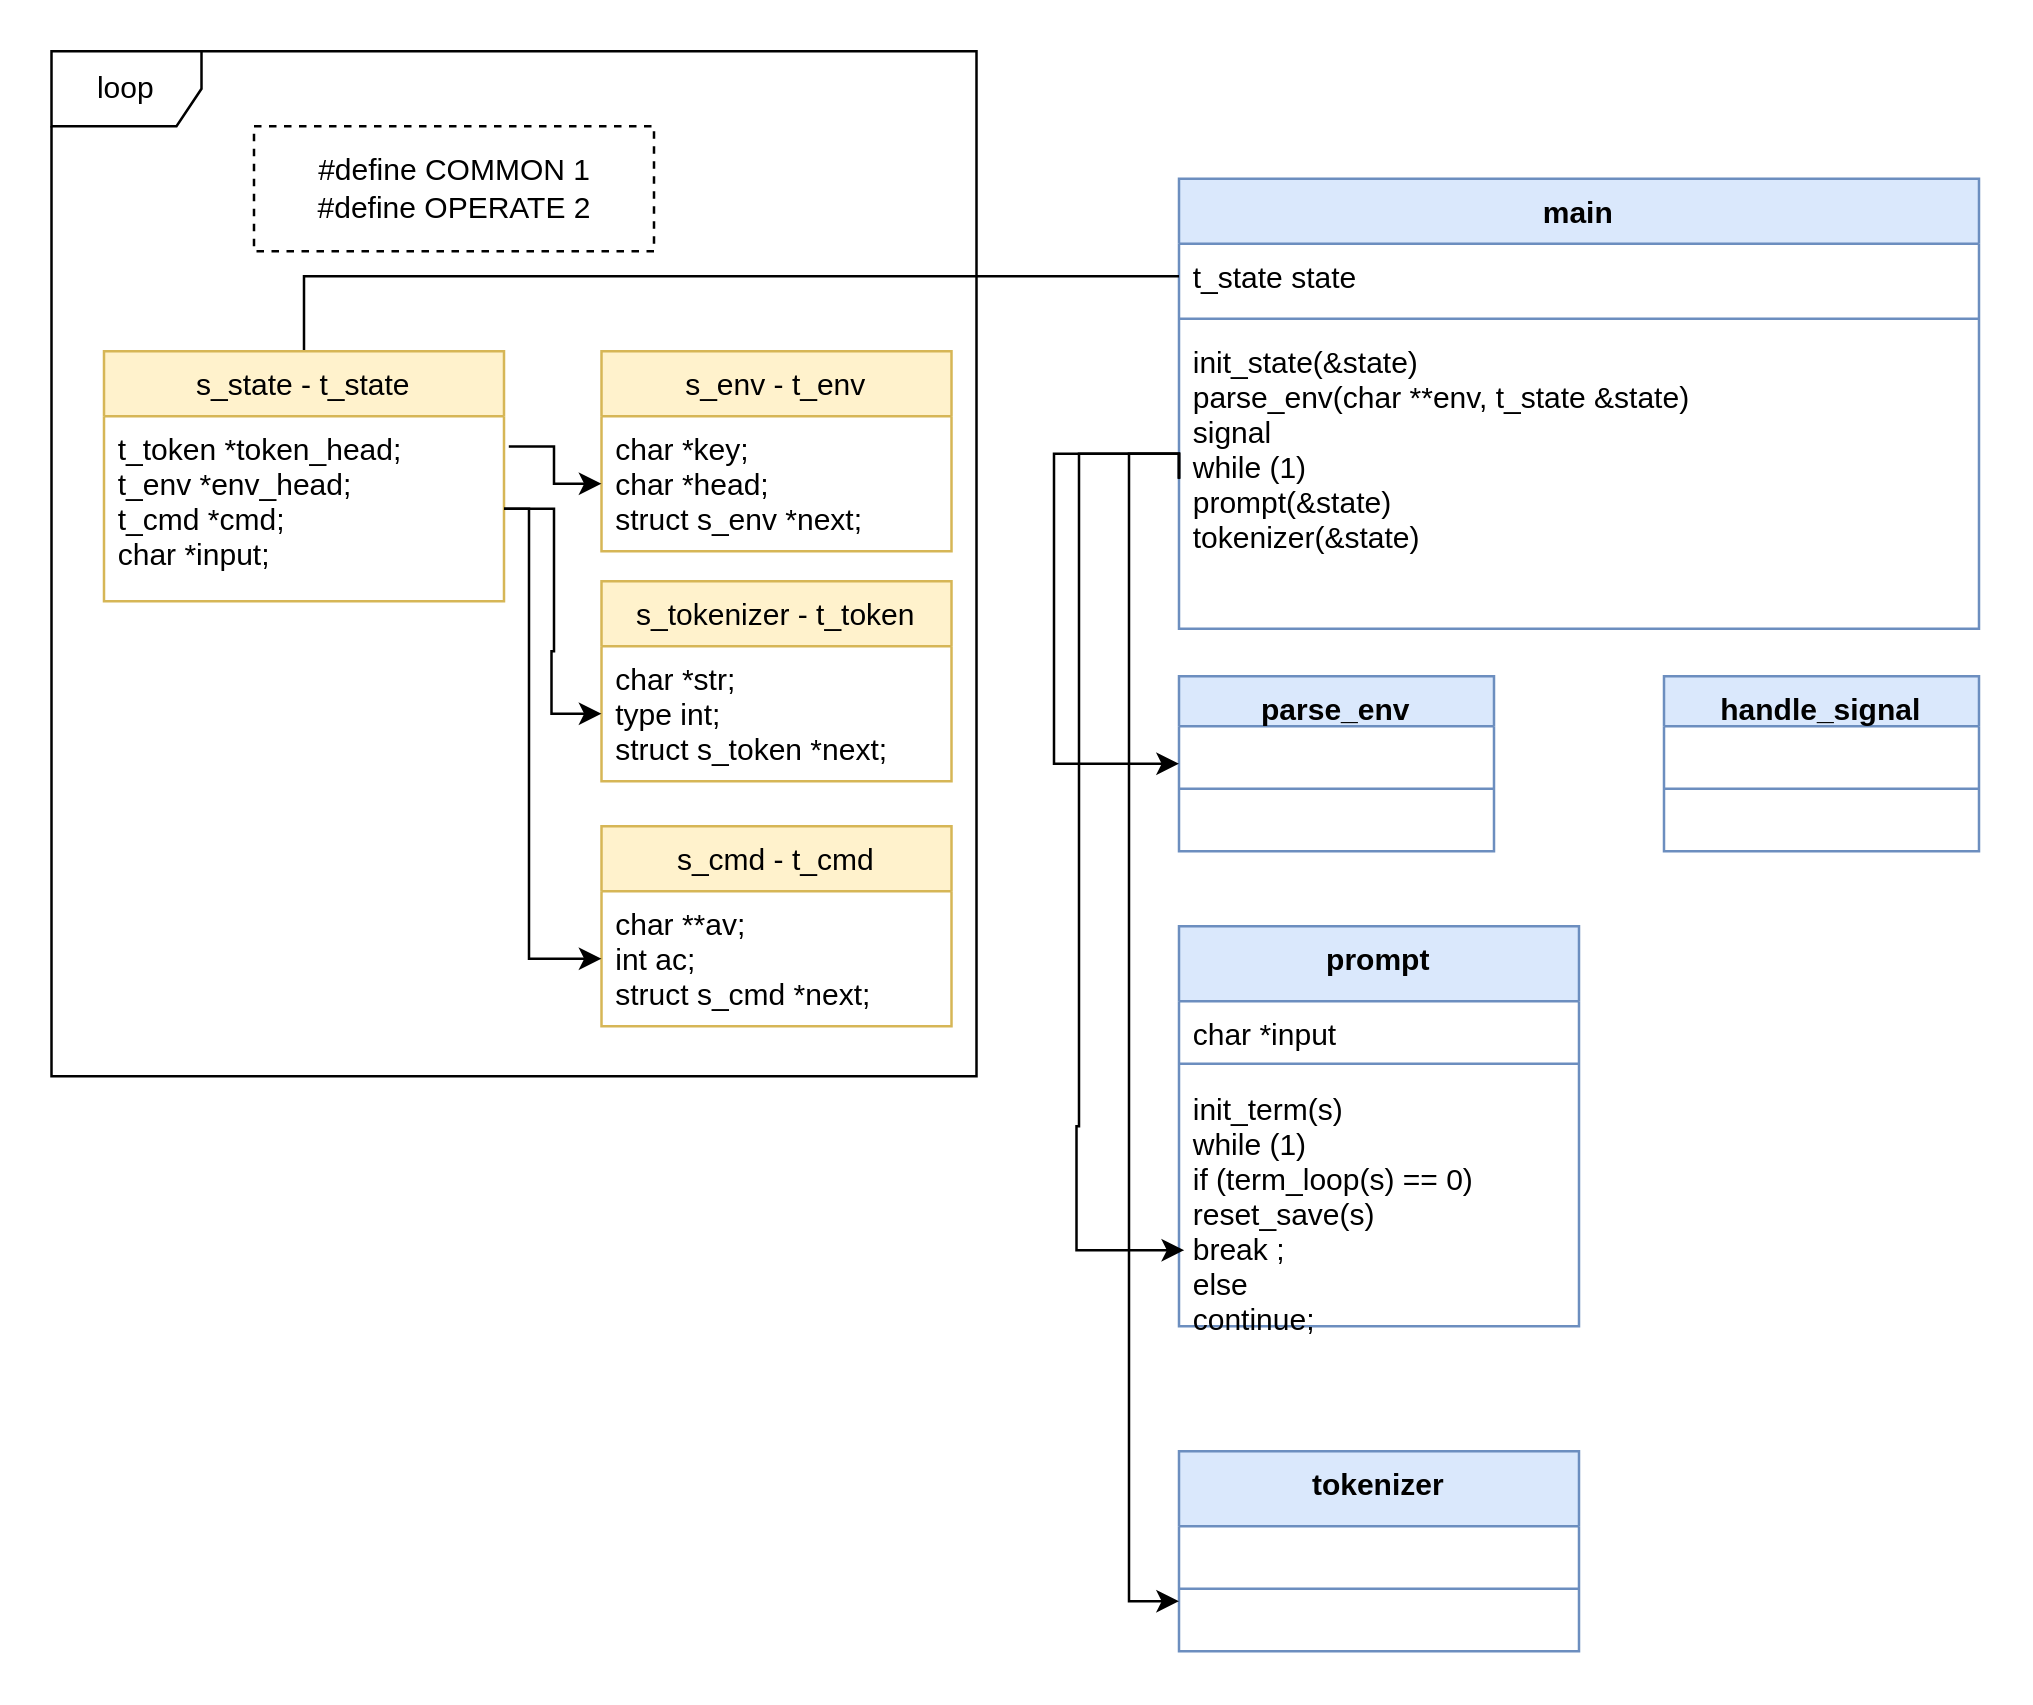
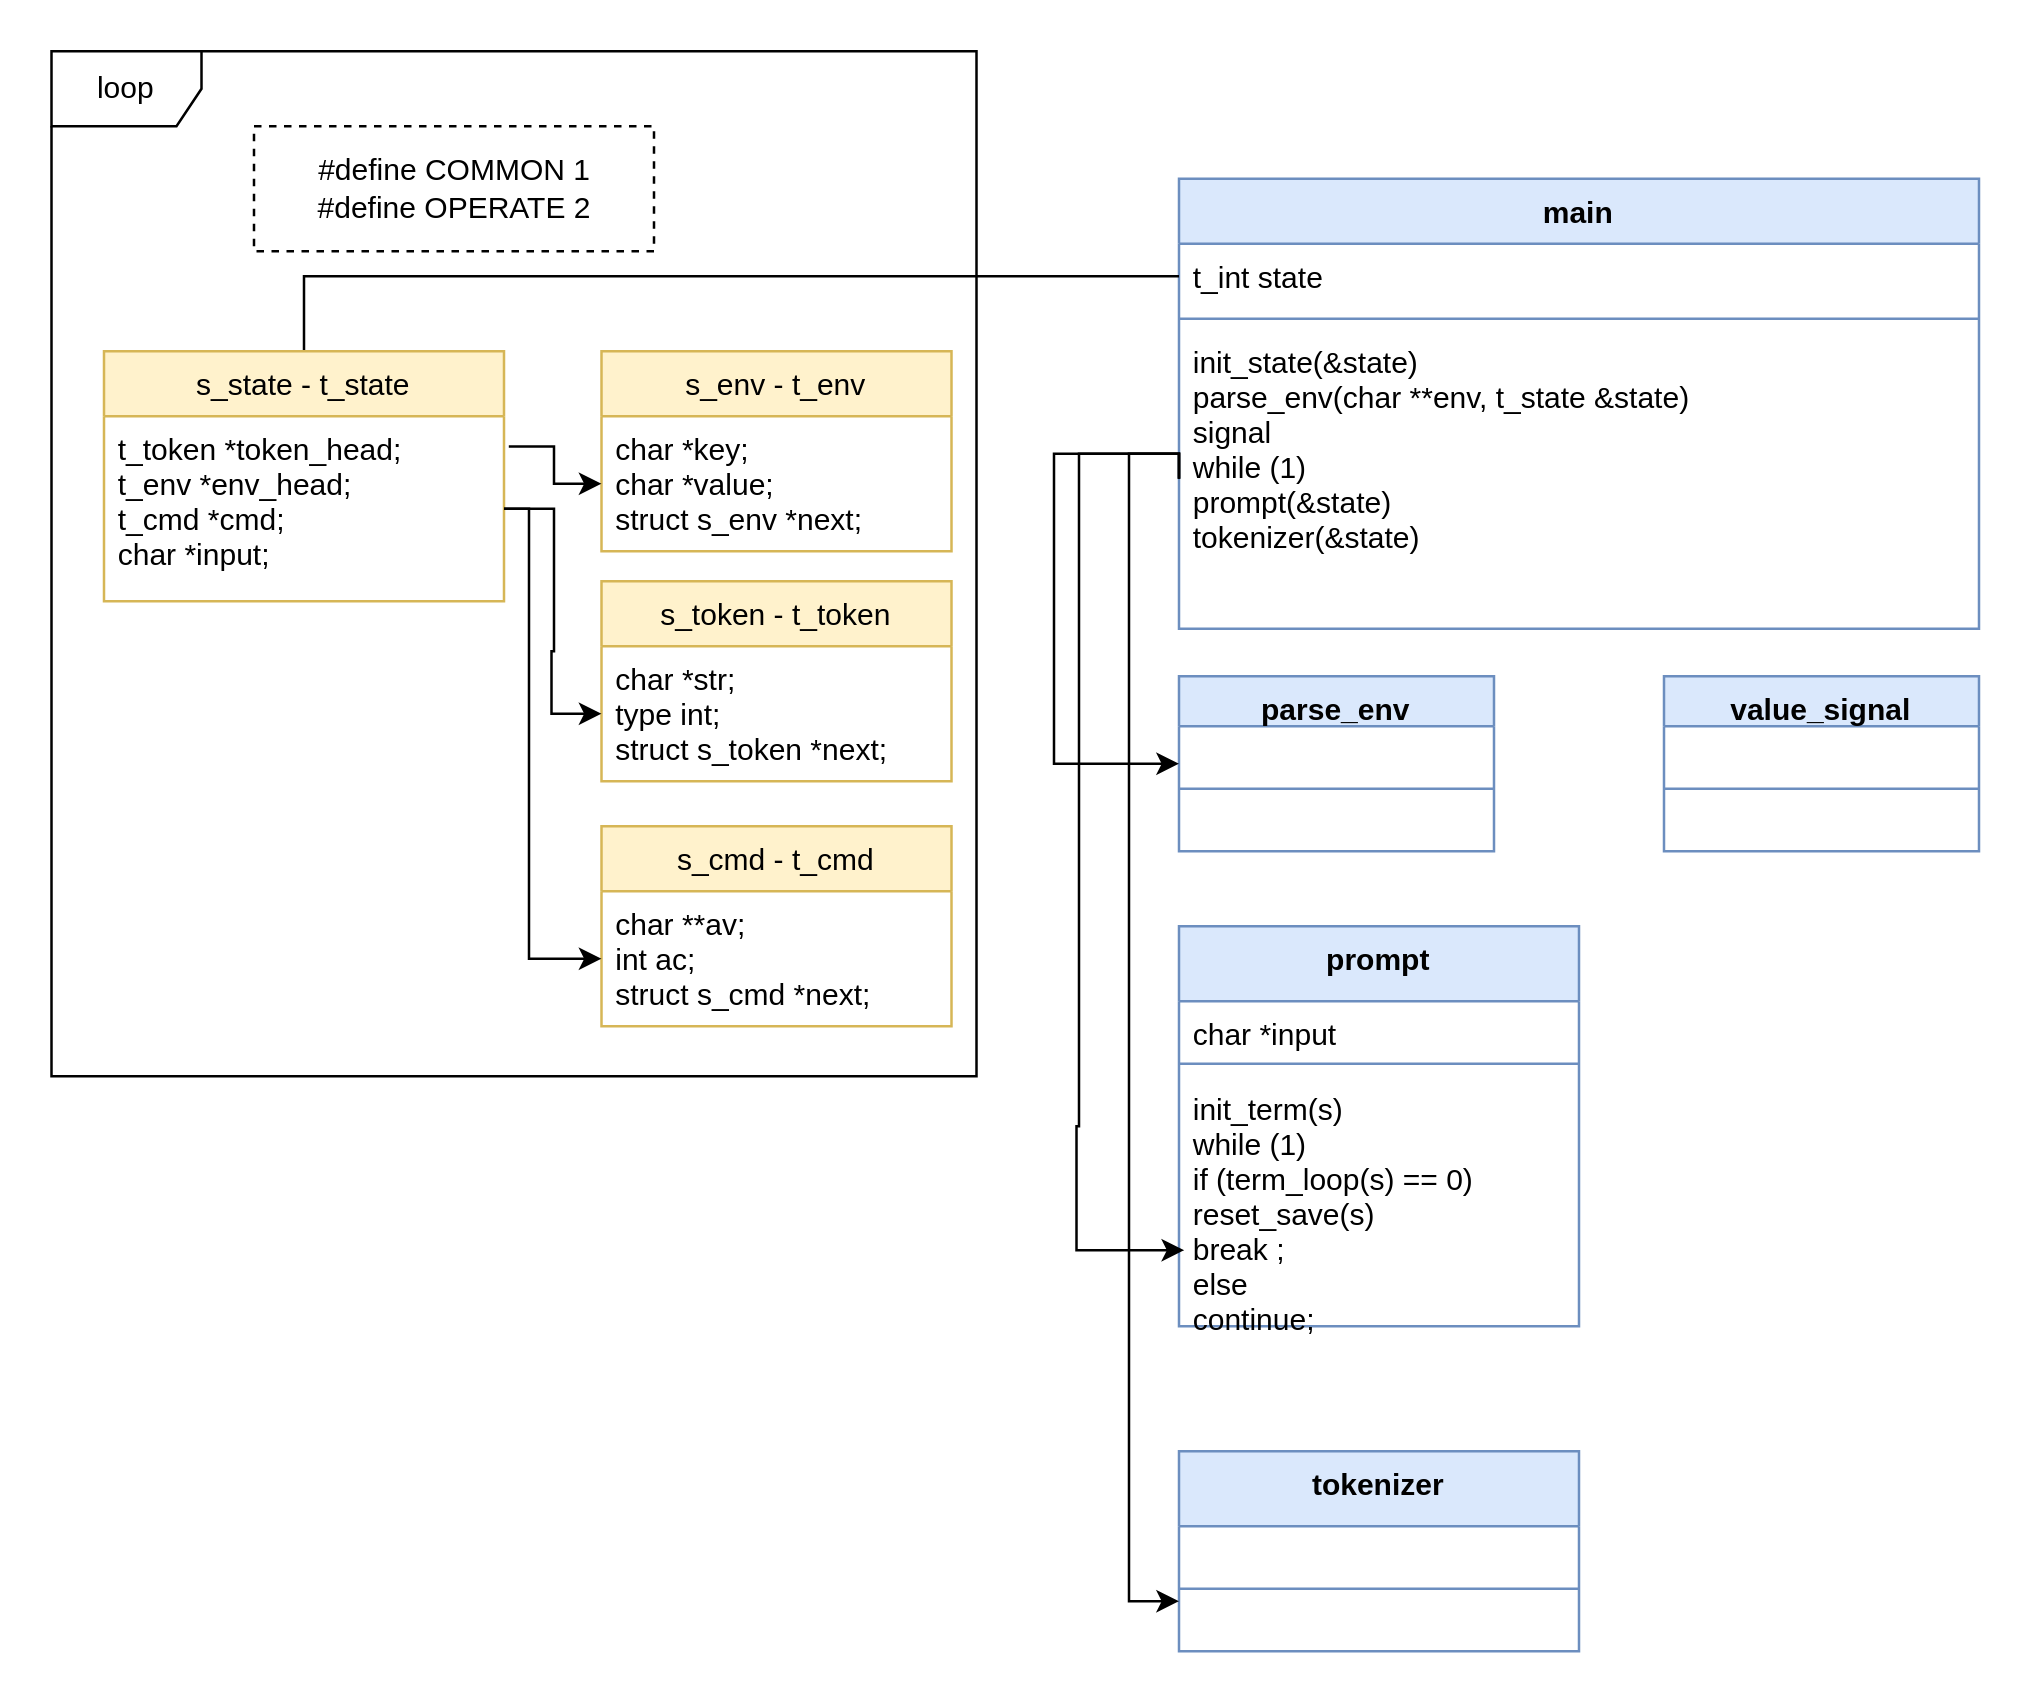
(1298, 278) -> (1277, 278)
(700, 450) -> (700, 450)
(775, 615) -> (775, 615)
(1820, 710) -> (1820, 710)
